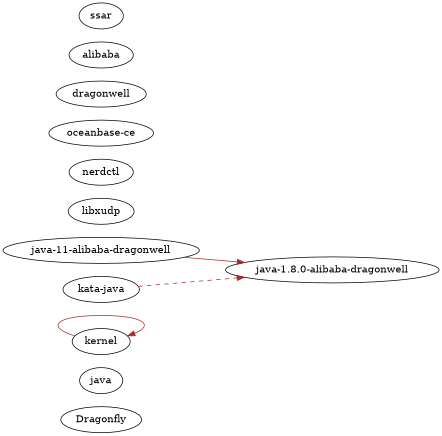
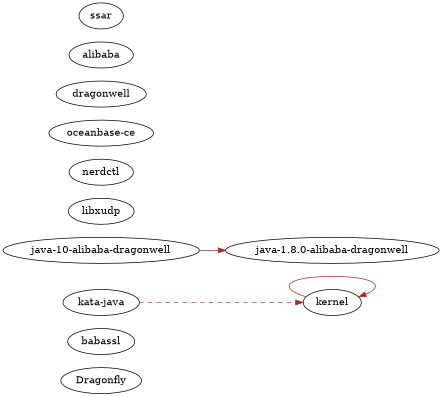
(101, 250) -> (101, 250)
(188, 282) -> (217, 302)
(101, 381) -> (101, 342)
